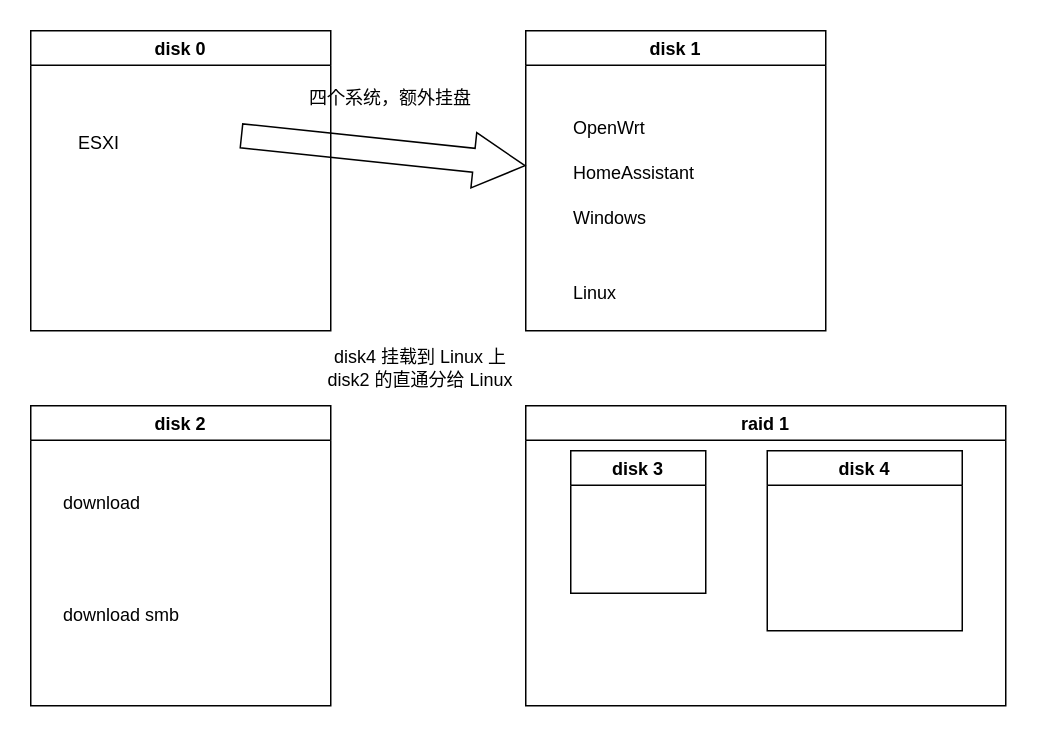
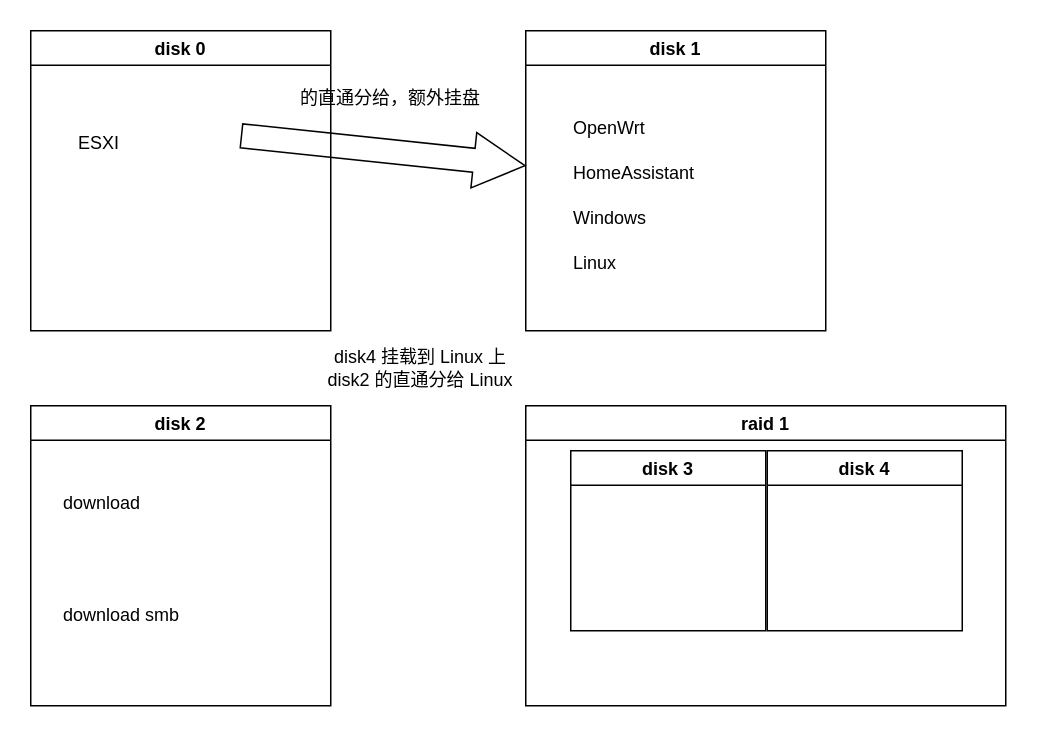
(391, 98) -> (391, 98)
(616, 293) -> (616, 263)
(638, 522) -> (668, 541)
